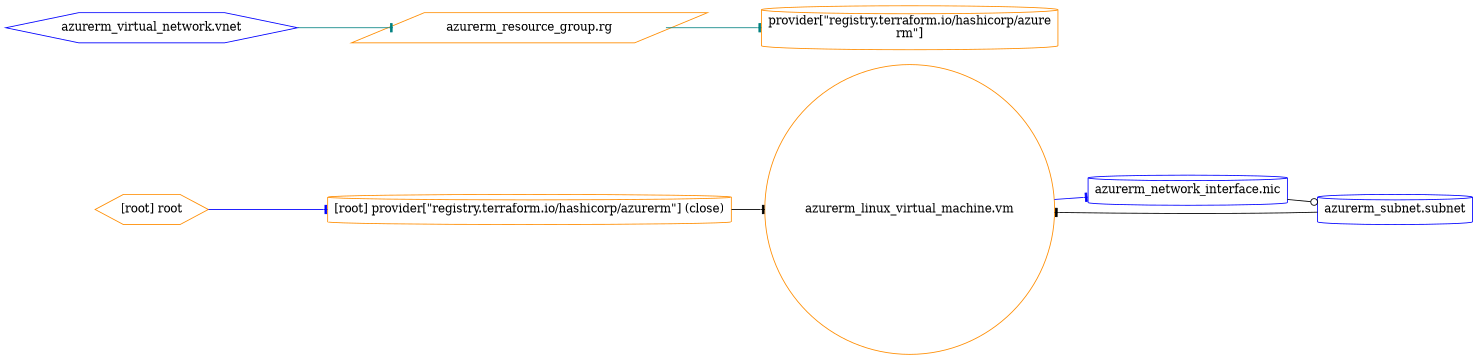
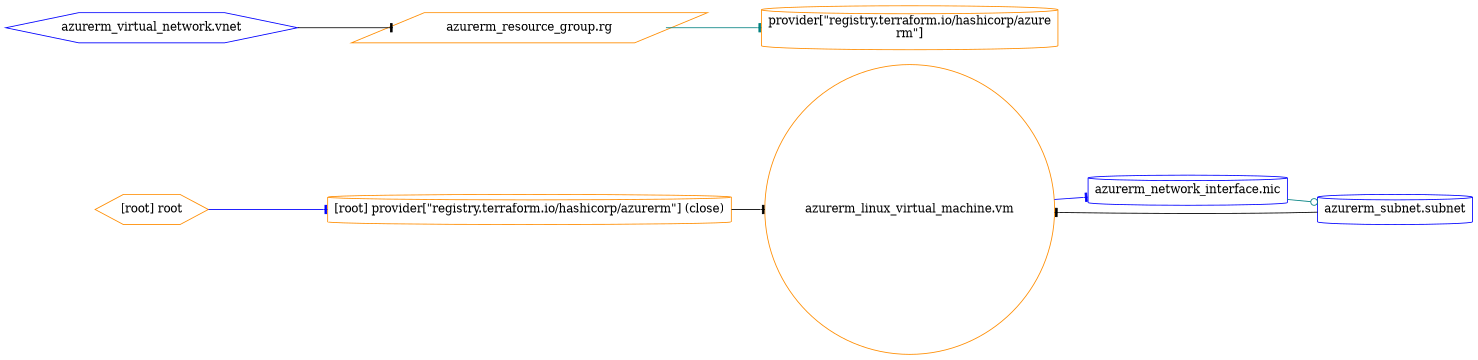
(343, 28) -> (343, 28)
(1299, 201) -> (1299, 201)
